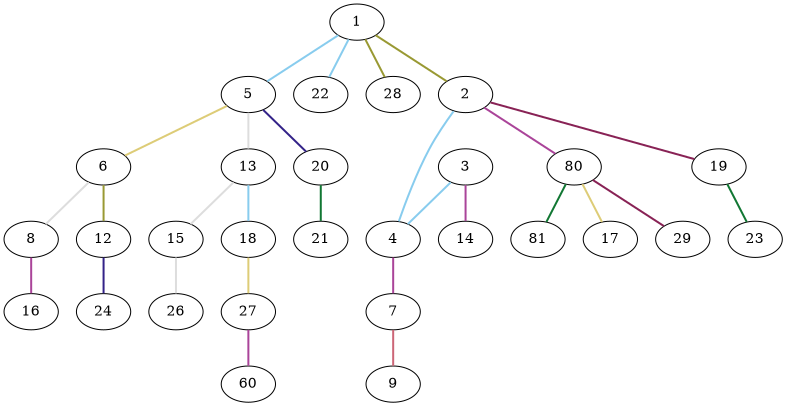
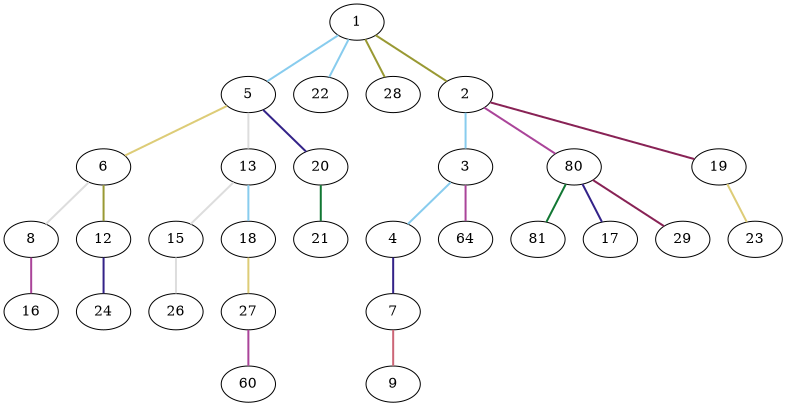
(422, 164) -> (466, 131)
(592, 203) -> (592, 203)
(737, 203) -> (737, 203)
(466, 239) -> (466, 239)
(393, 275) -> (393, 275)
